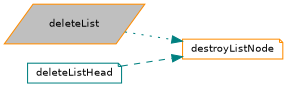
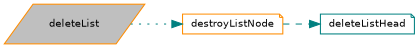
(147, 62) -> (296, 24)
